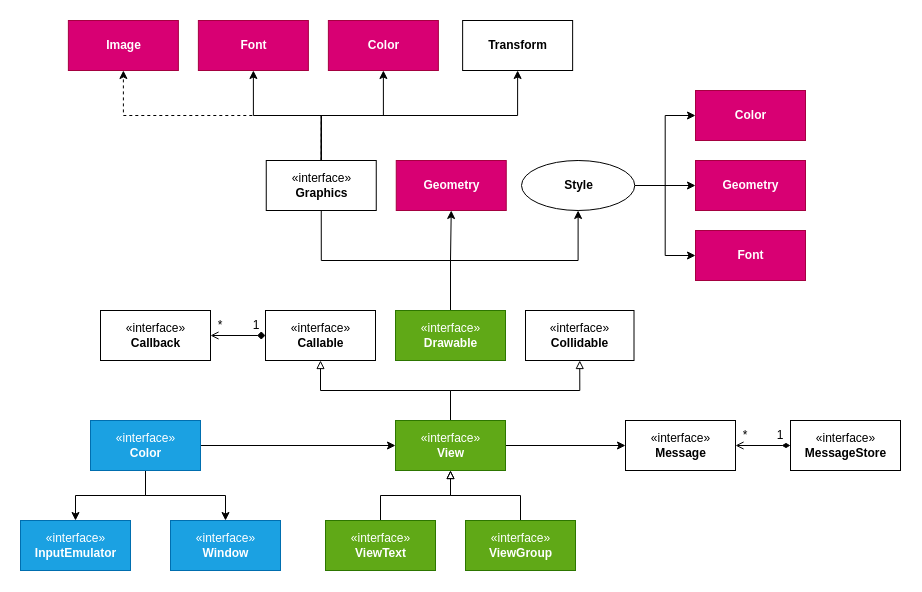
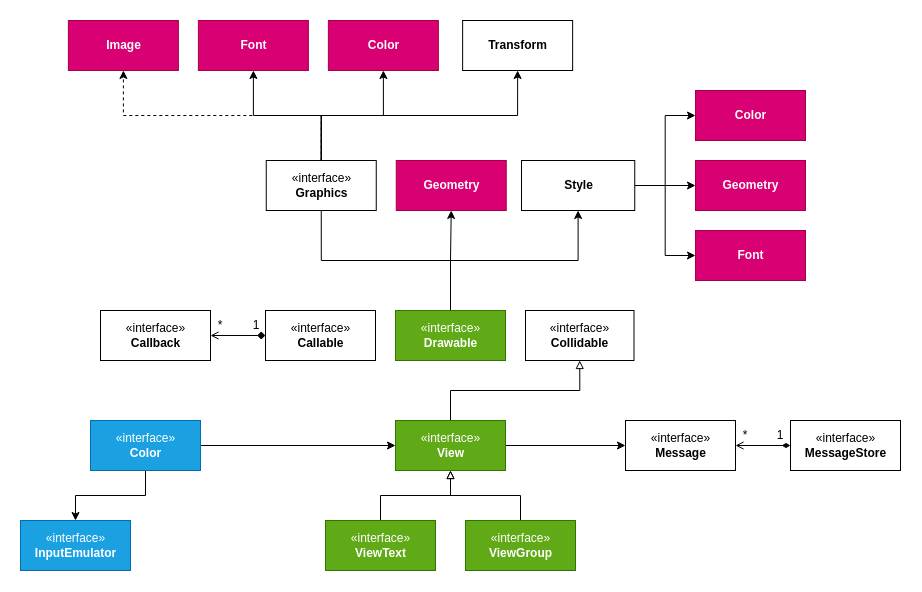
(578, 186) -> (578, 186)
(375, 391) -> none
(195, 496) -> none
(226, 546) -> none
